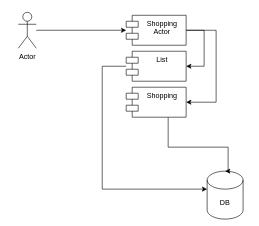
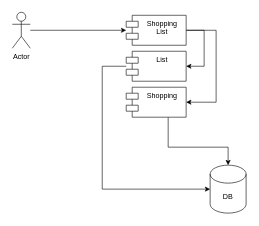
(162, 23) -> (162, 23)
(27, 30) -> (21, 30)
(225, 195) -> (228, 189)
